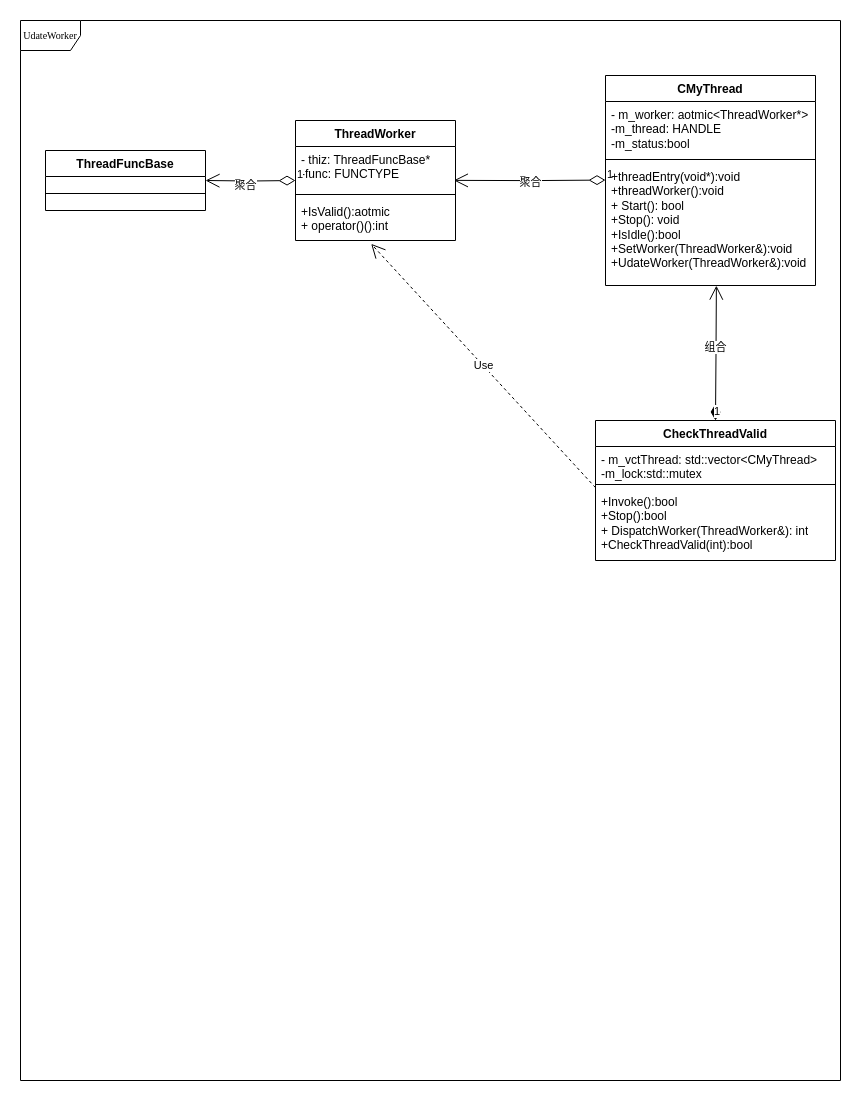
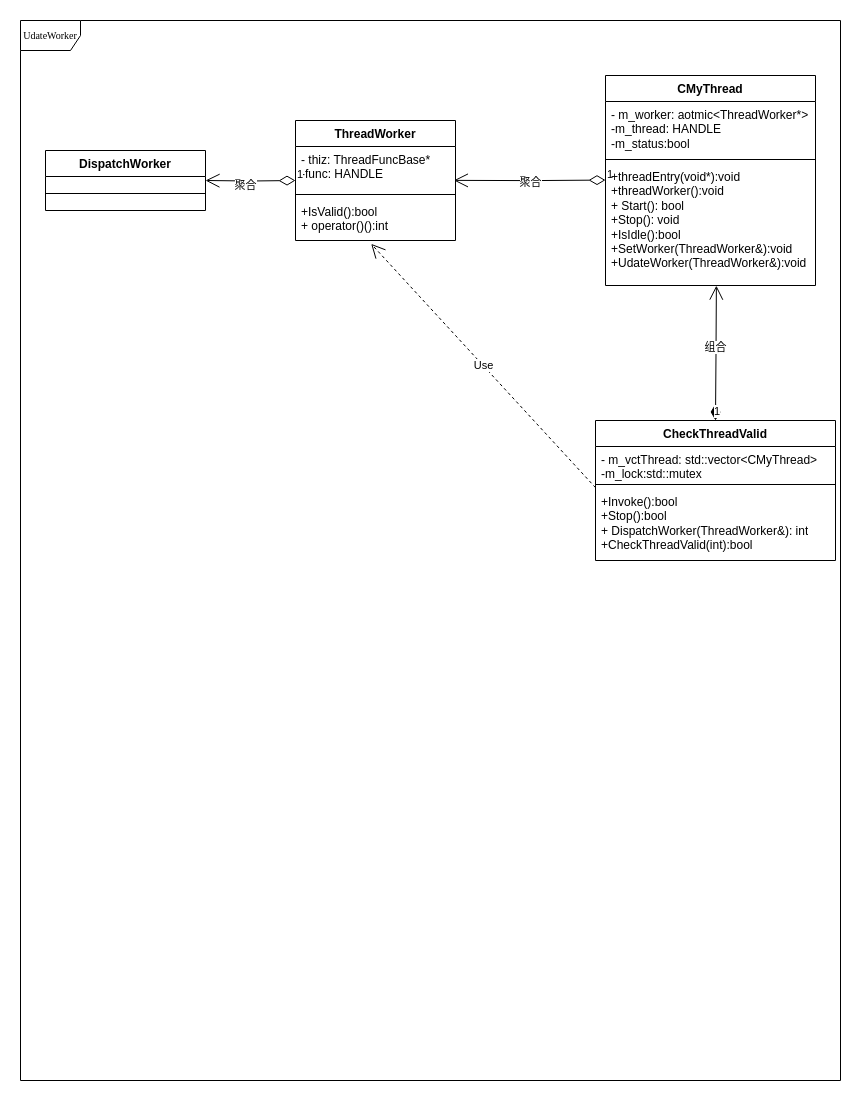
(126, 165) -> (126, 165)
(373, 168) -> (373, 168)
(357, 220) -> (357, 220)
